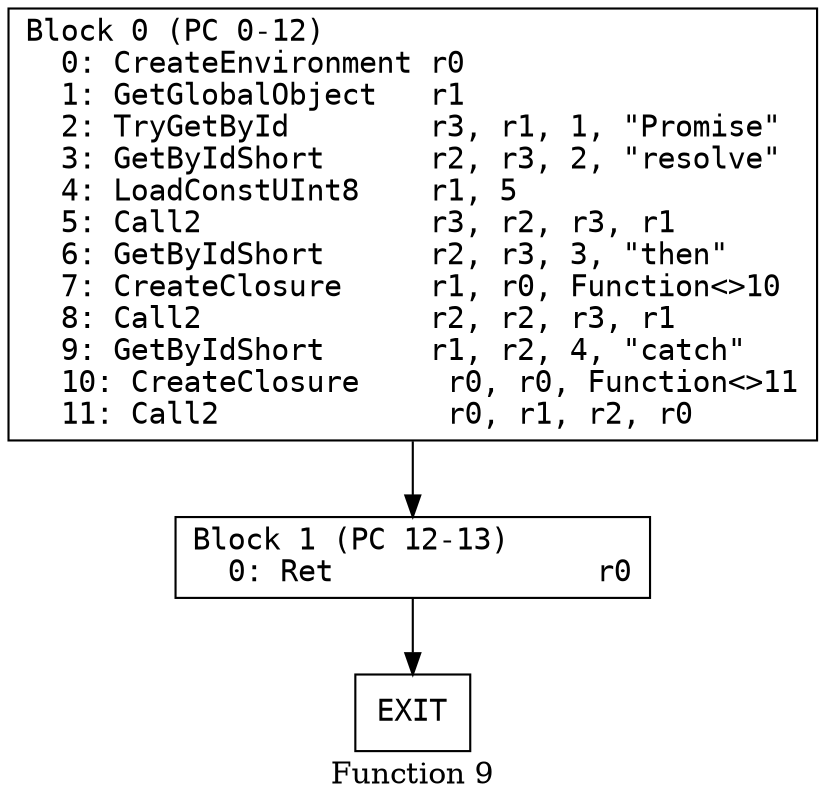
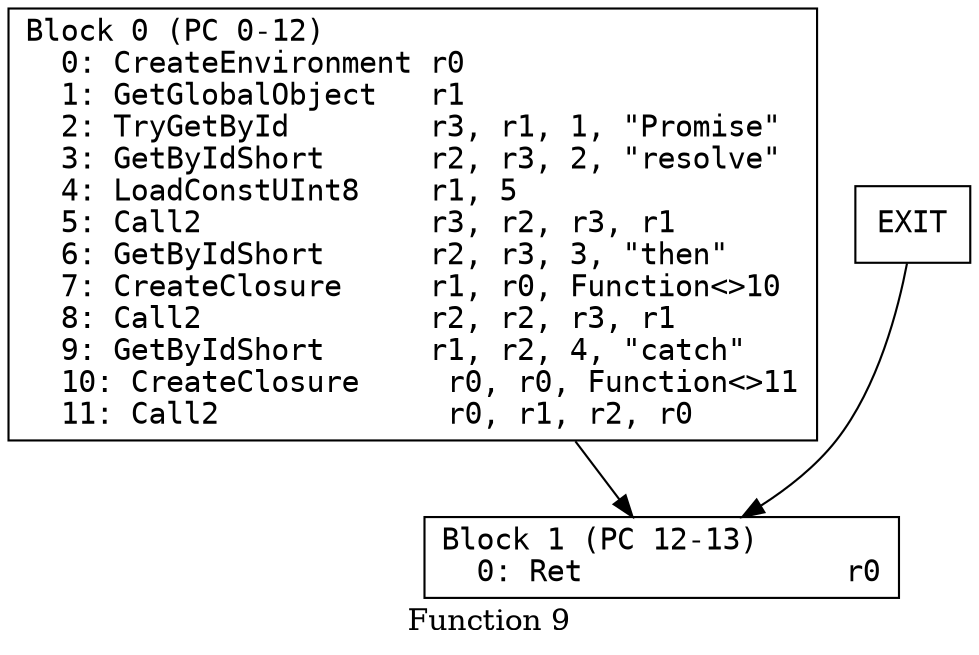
(413, 626) -> (861, 401)
